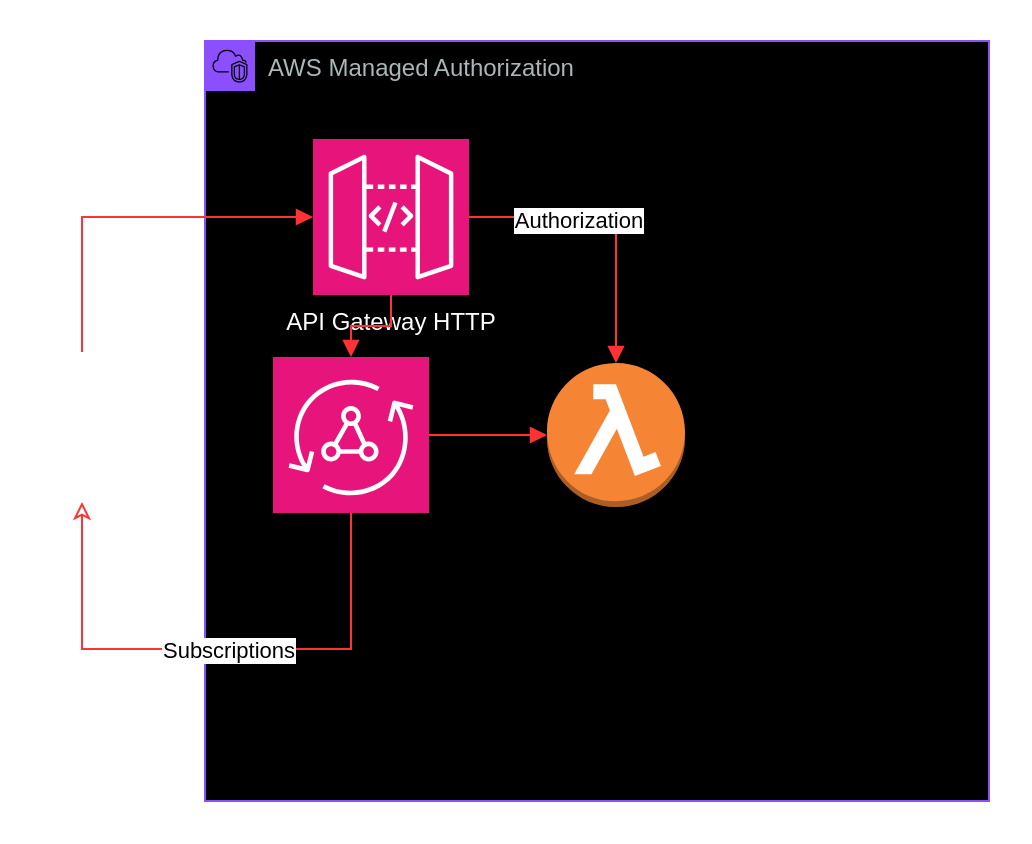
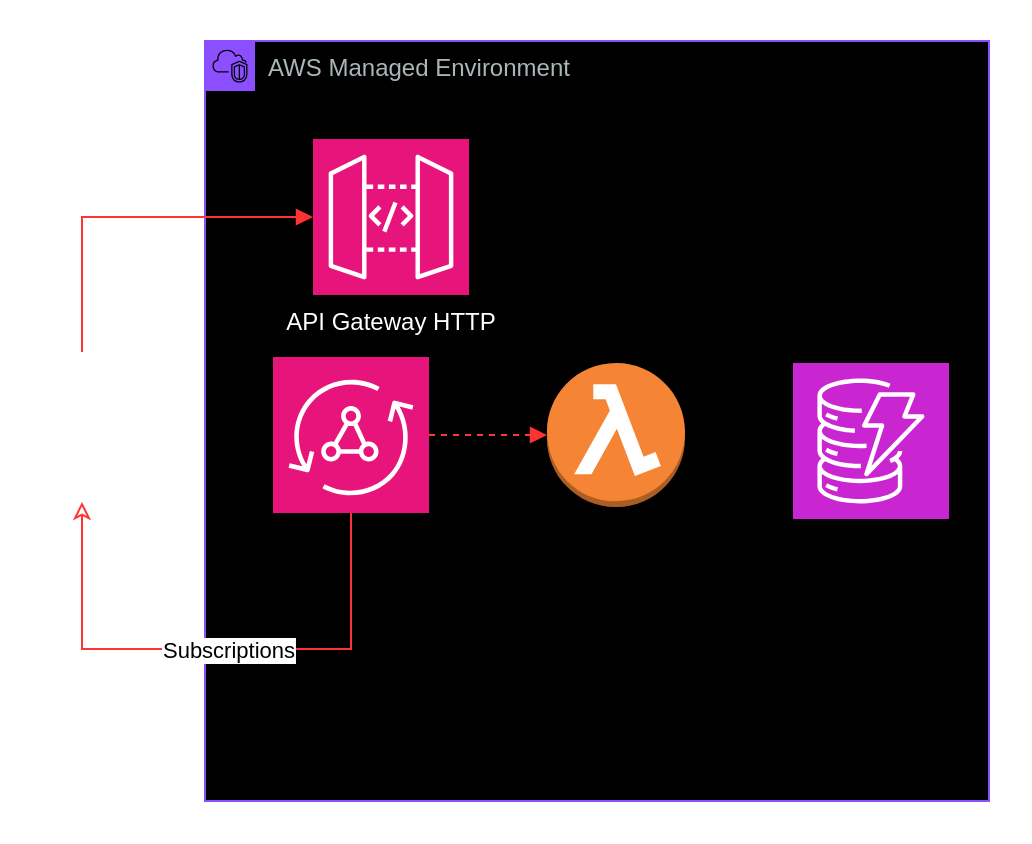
(425, 69) -> (414, 69)
(607, 217) -> none
(380, 326) -> none
(478, 435) -> (478, 435)
none -> (871, 441)
